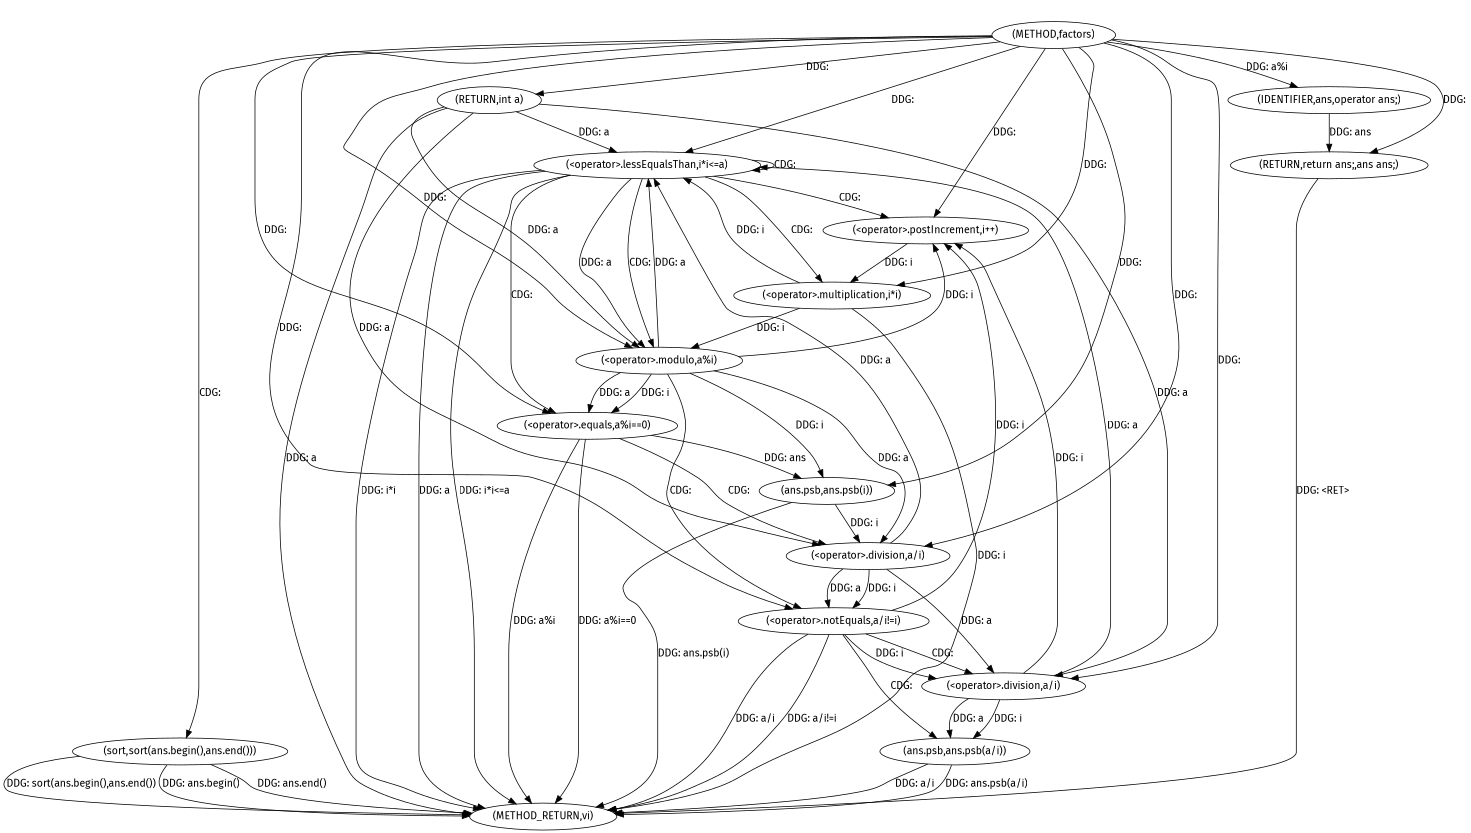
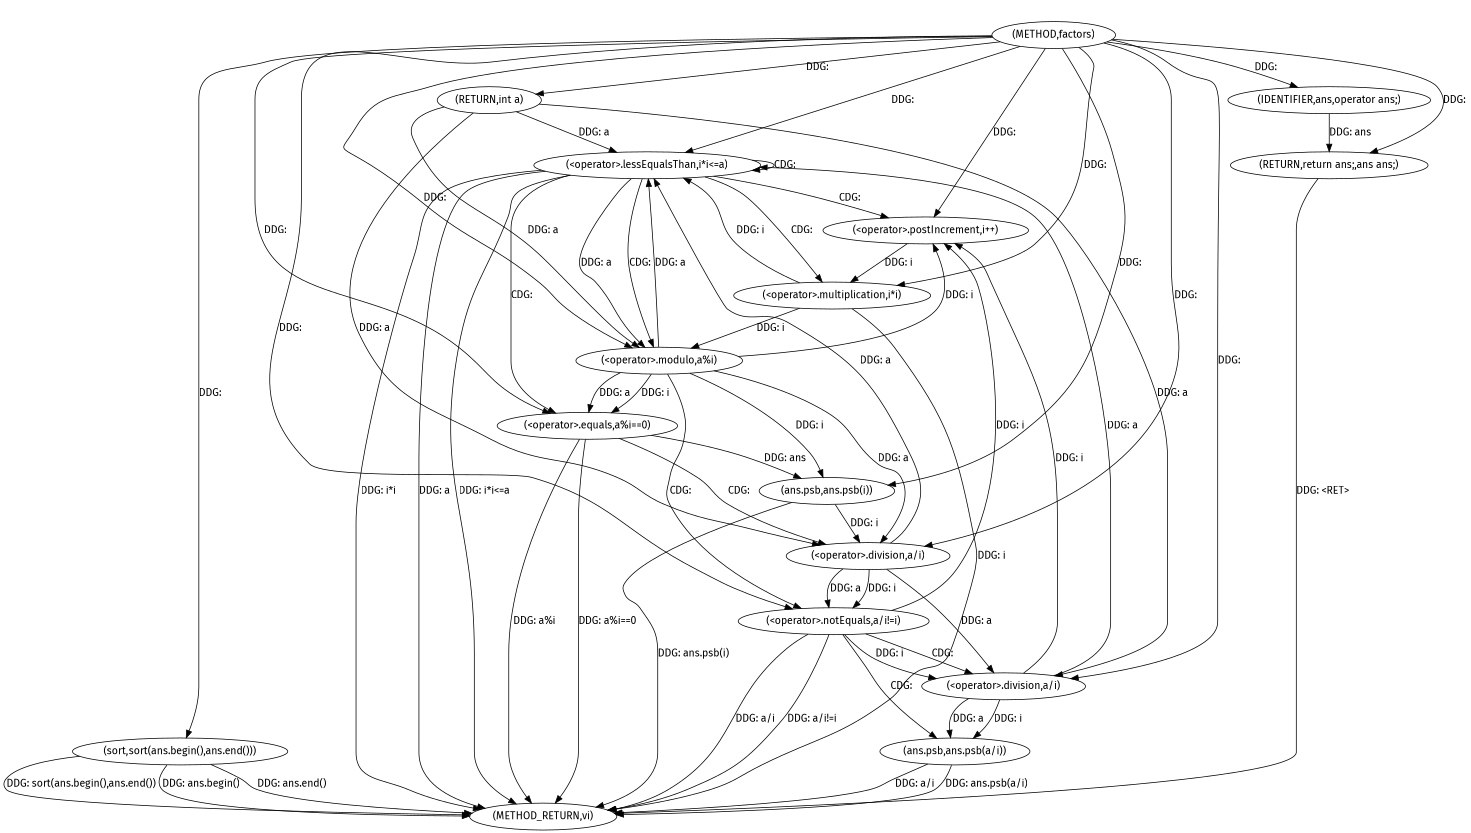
(1267, 68) -> (1267, 68)
(212, 393) -> (212, 393)
(282, 483) -> none
